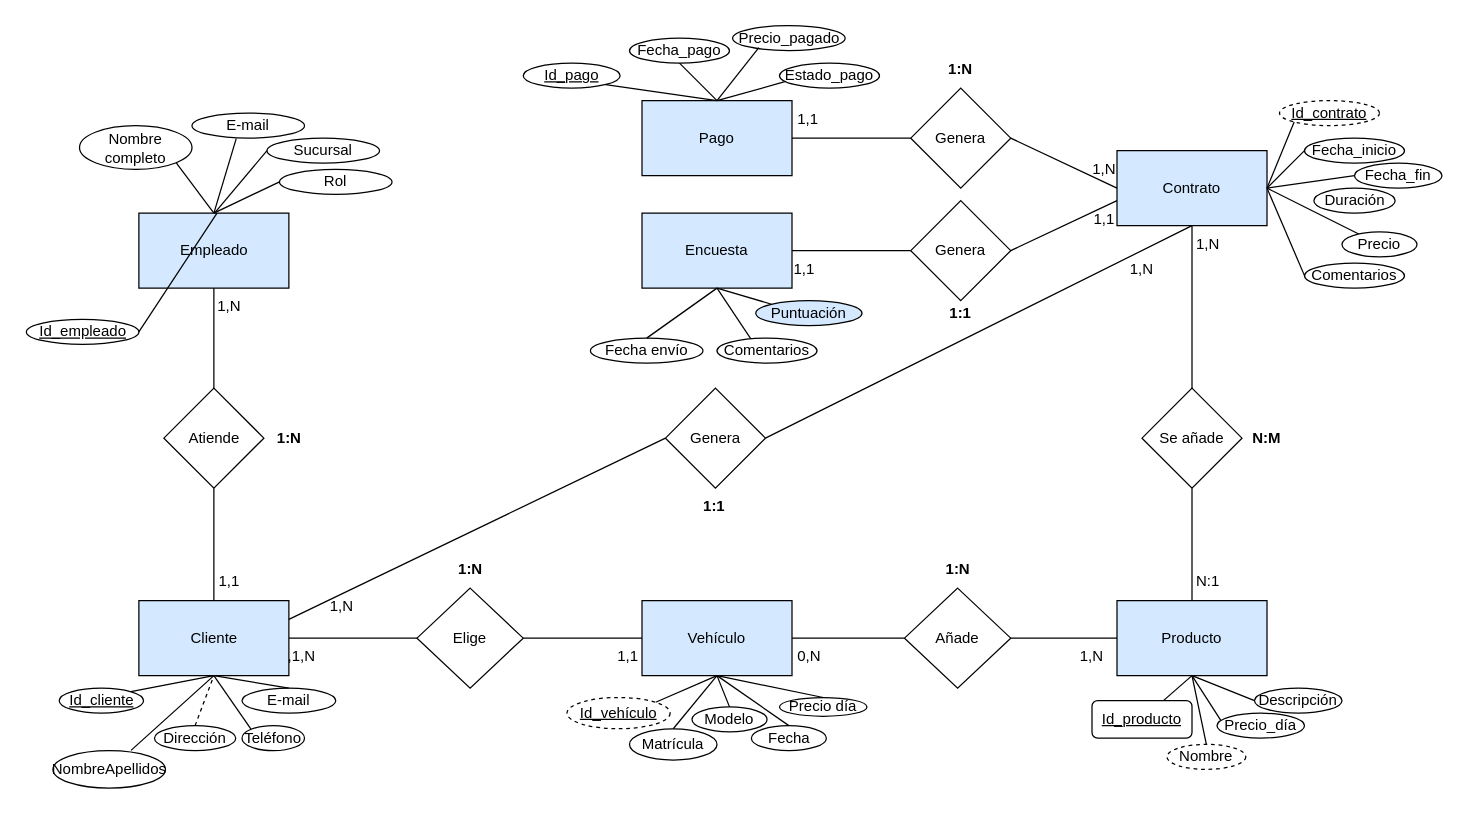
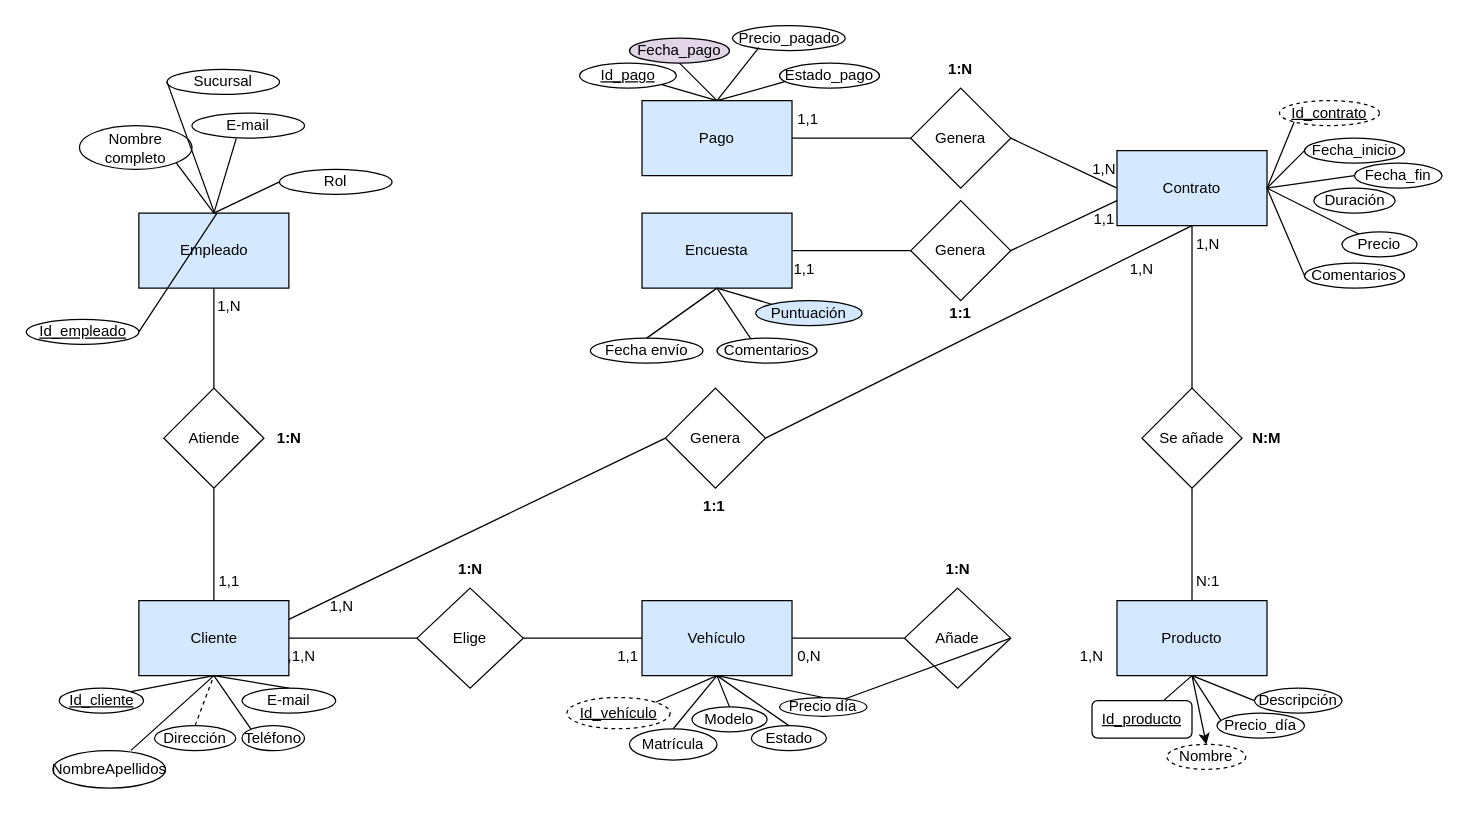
(679, 51) -> (679, 51)
(572, 76) -> (628, 76)
(323, 151) -> (223, 82)
(1064, 638) -> (928, 668)
(789, 738) -> (789, 738)
(1205, 738) -> (1204, 734)
